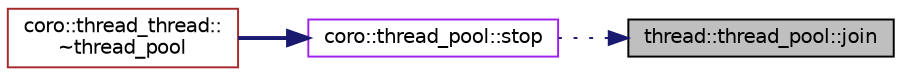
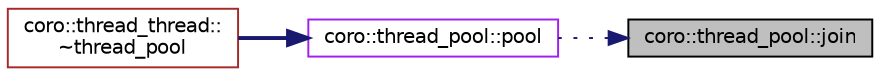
(433, 38) -> (433, 38)
(761, 38) -> (750, 38)
